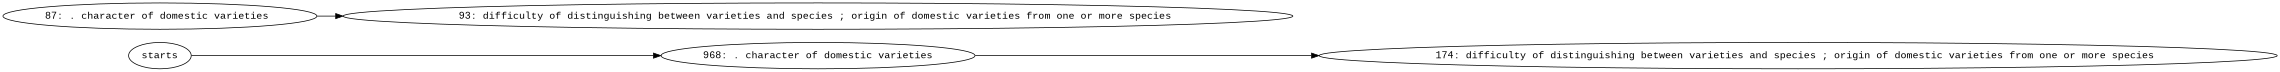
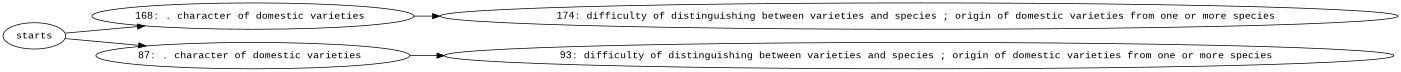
none -> (102, 42)
(818, 56) -> (253, 16)
